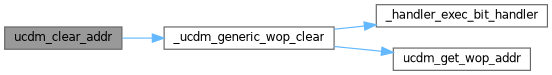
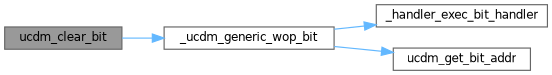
(63, 38) -> (63, 38)
(249, 38) -> (249, 38)
(462, 59) -> (462, 59)
